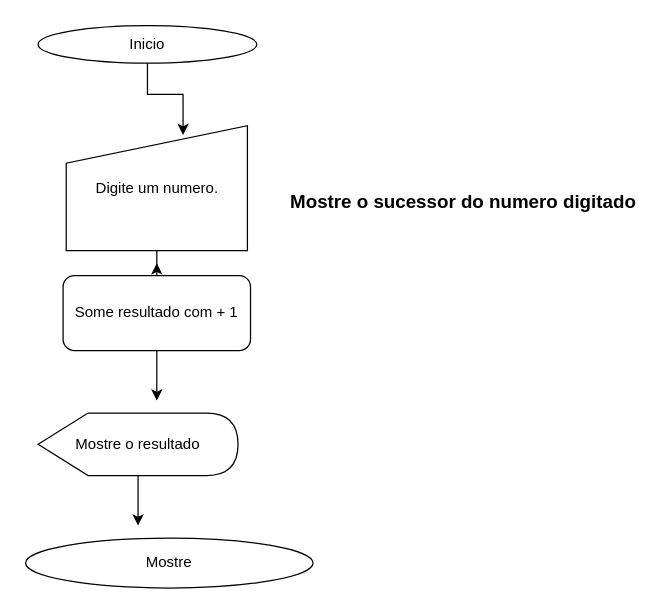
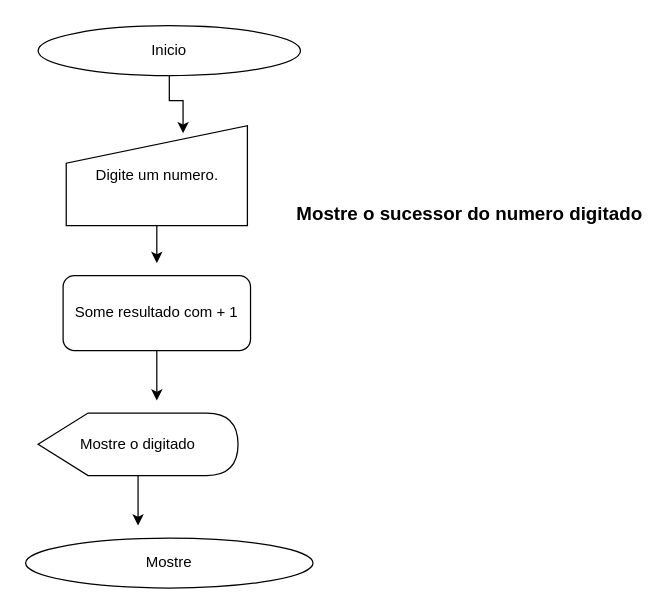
(148, 44) -> (169, 51)
(157, 188) -> (157, 176)
(463, 201) -> (469, 213)
(138, 444) -> (138, 444)
